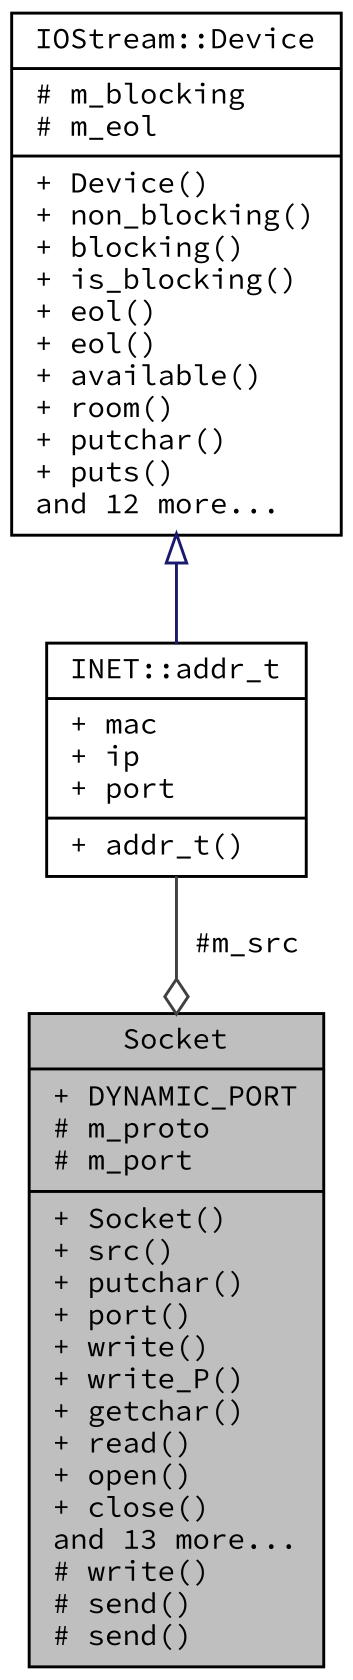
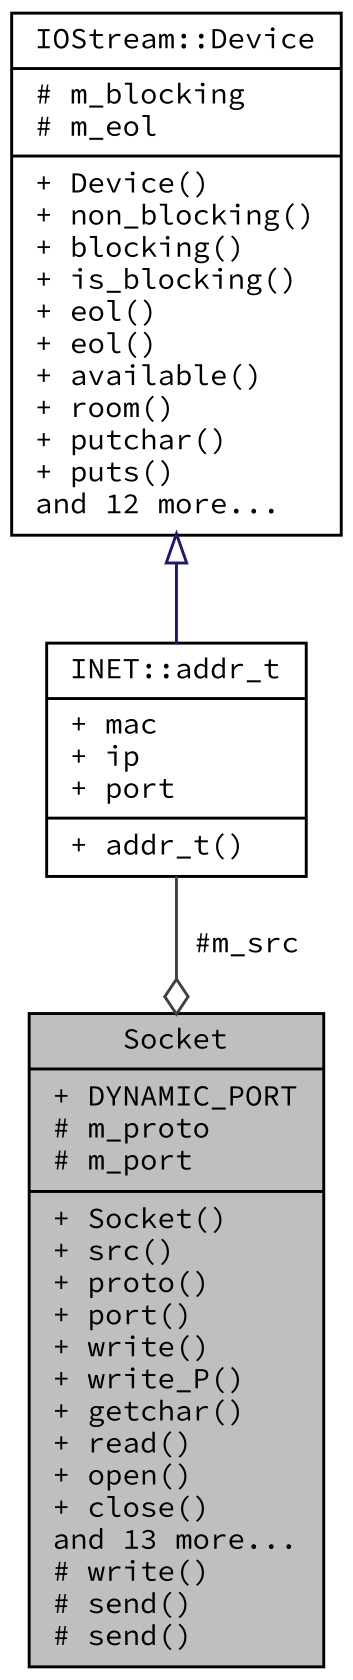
(150, 1283) -> (133, 1283)
